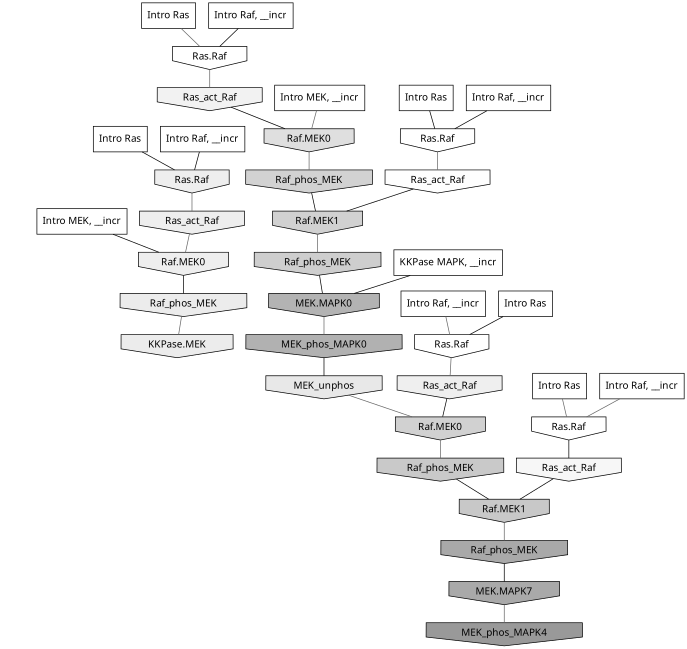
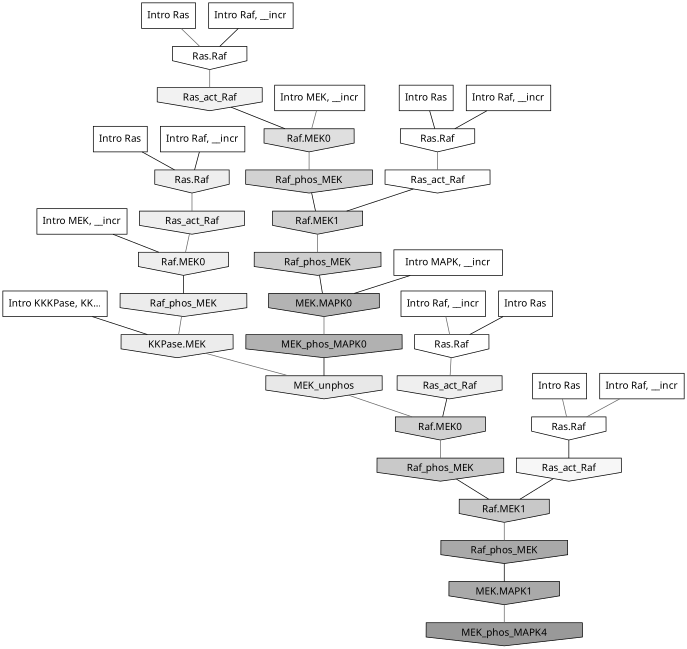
(448, 263) -> (448, 263)
none -> (55, 304)
none -> (247, 364)
(504, 592) -> (504, 592)
